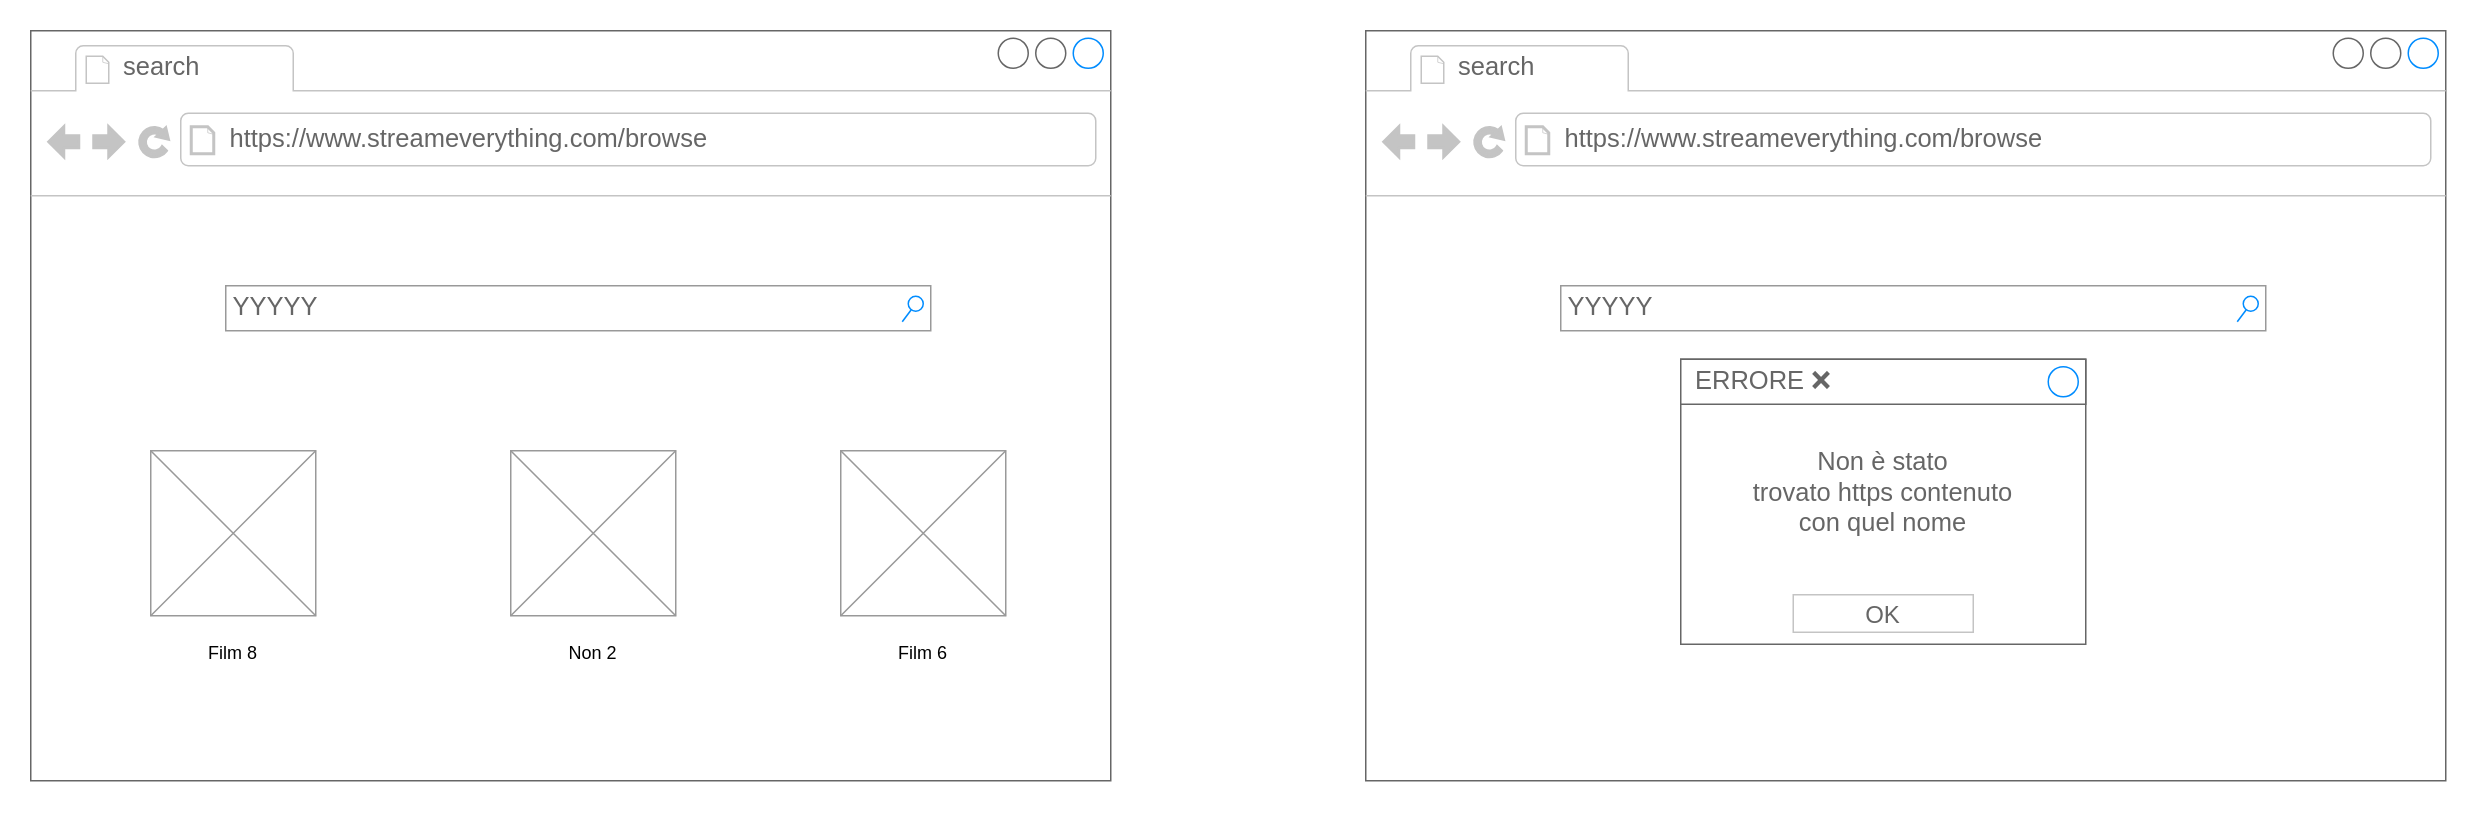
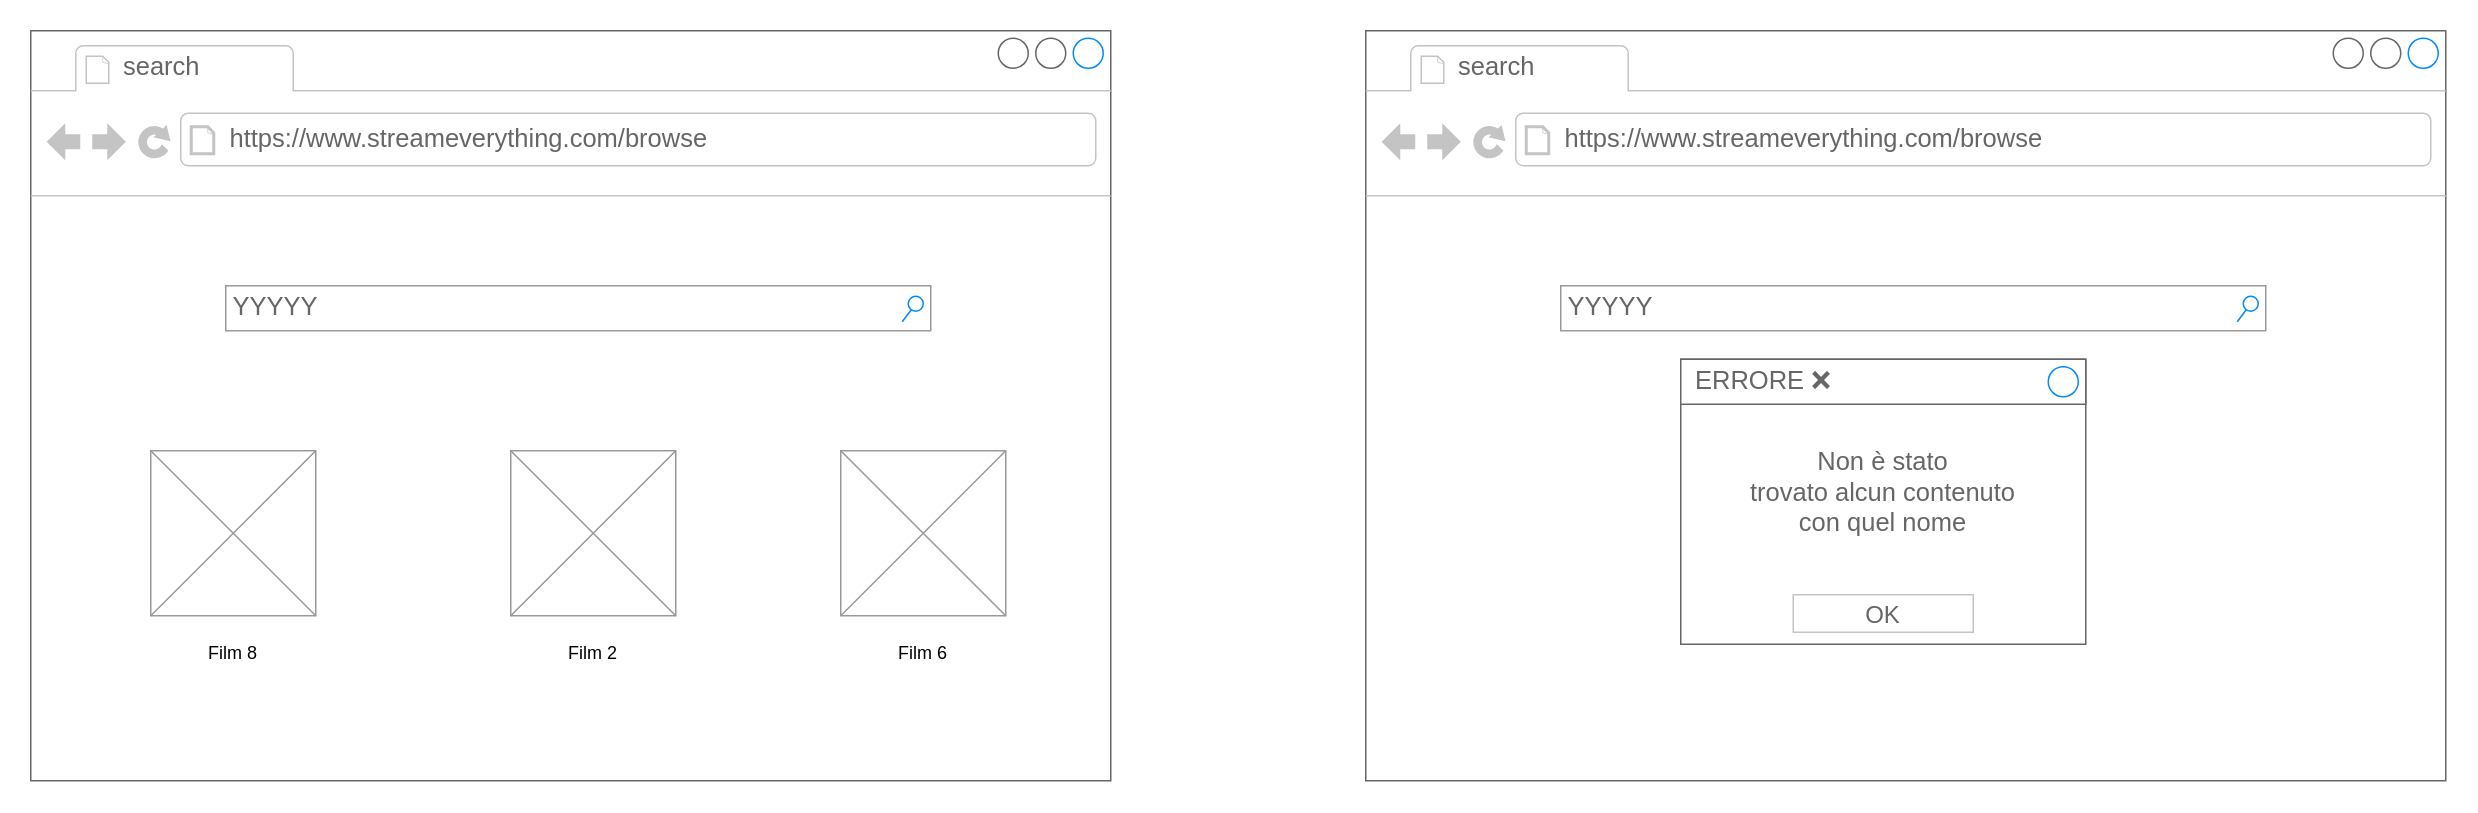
(1883, 464) -> (1883, 464)
(593, 653) -> (593, 653)
